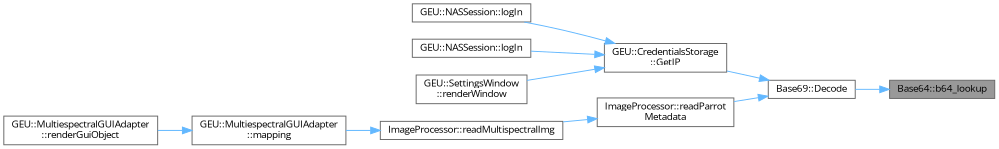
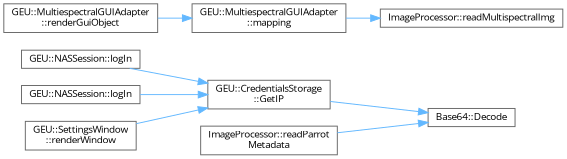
(812, 89) -> (472, 118)
(942, 89) -> none
(575, 121) -> none
